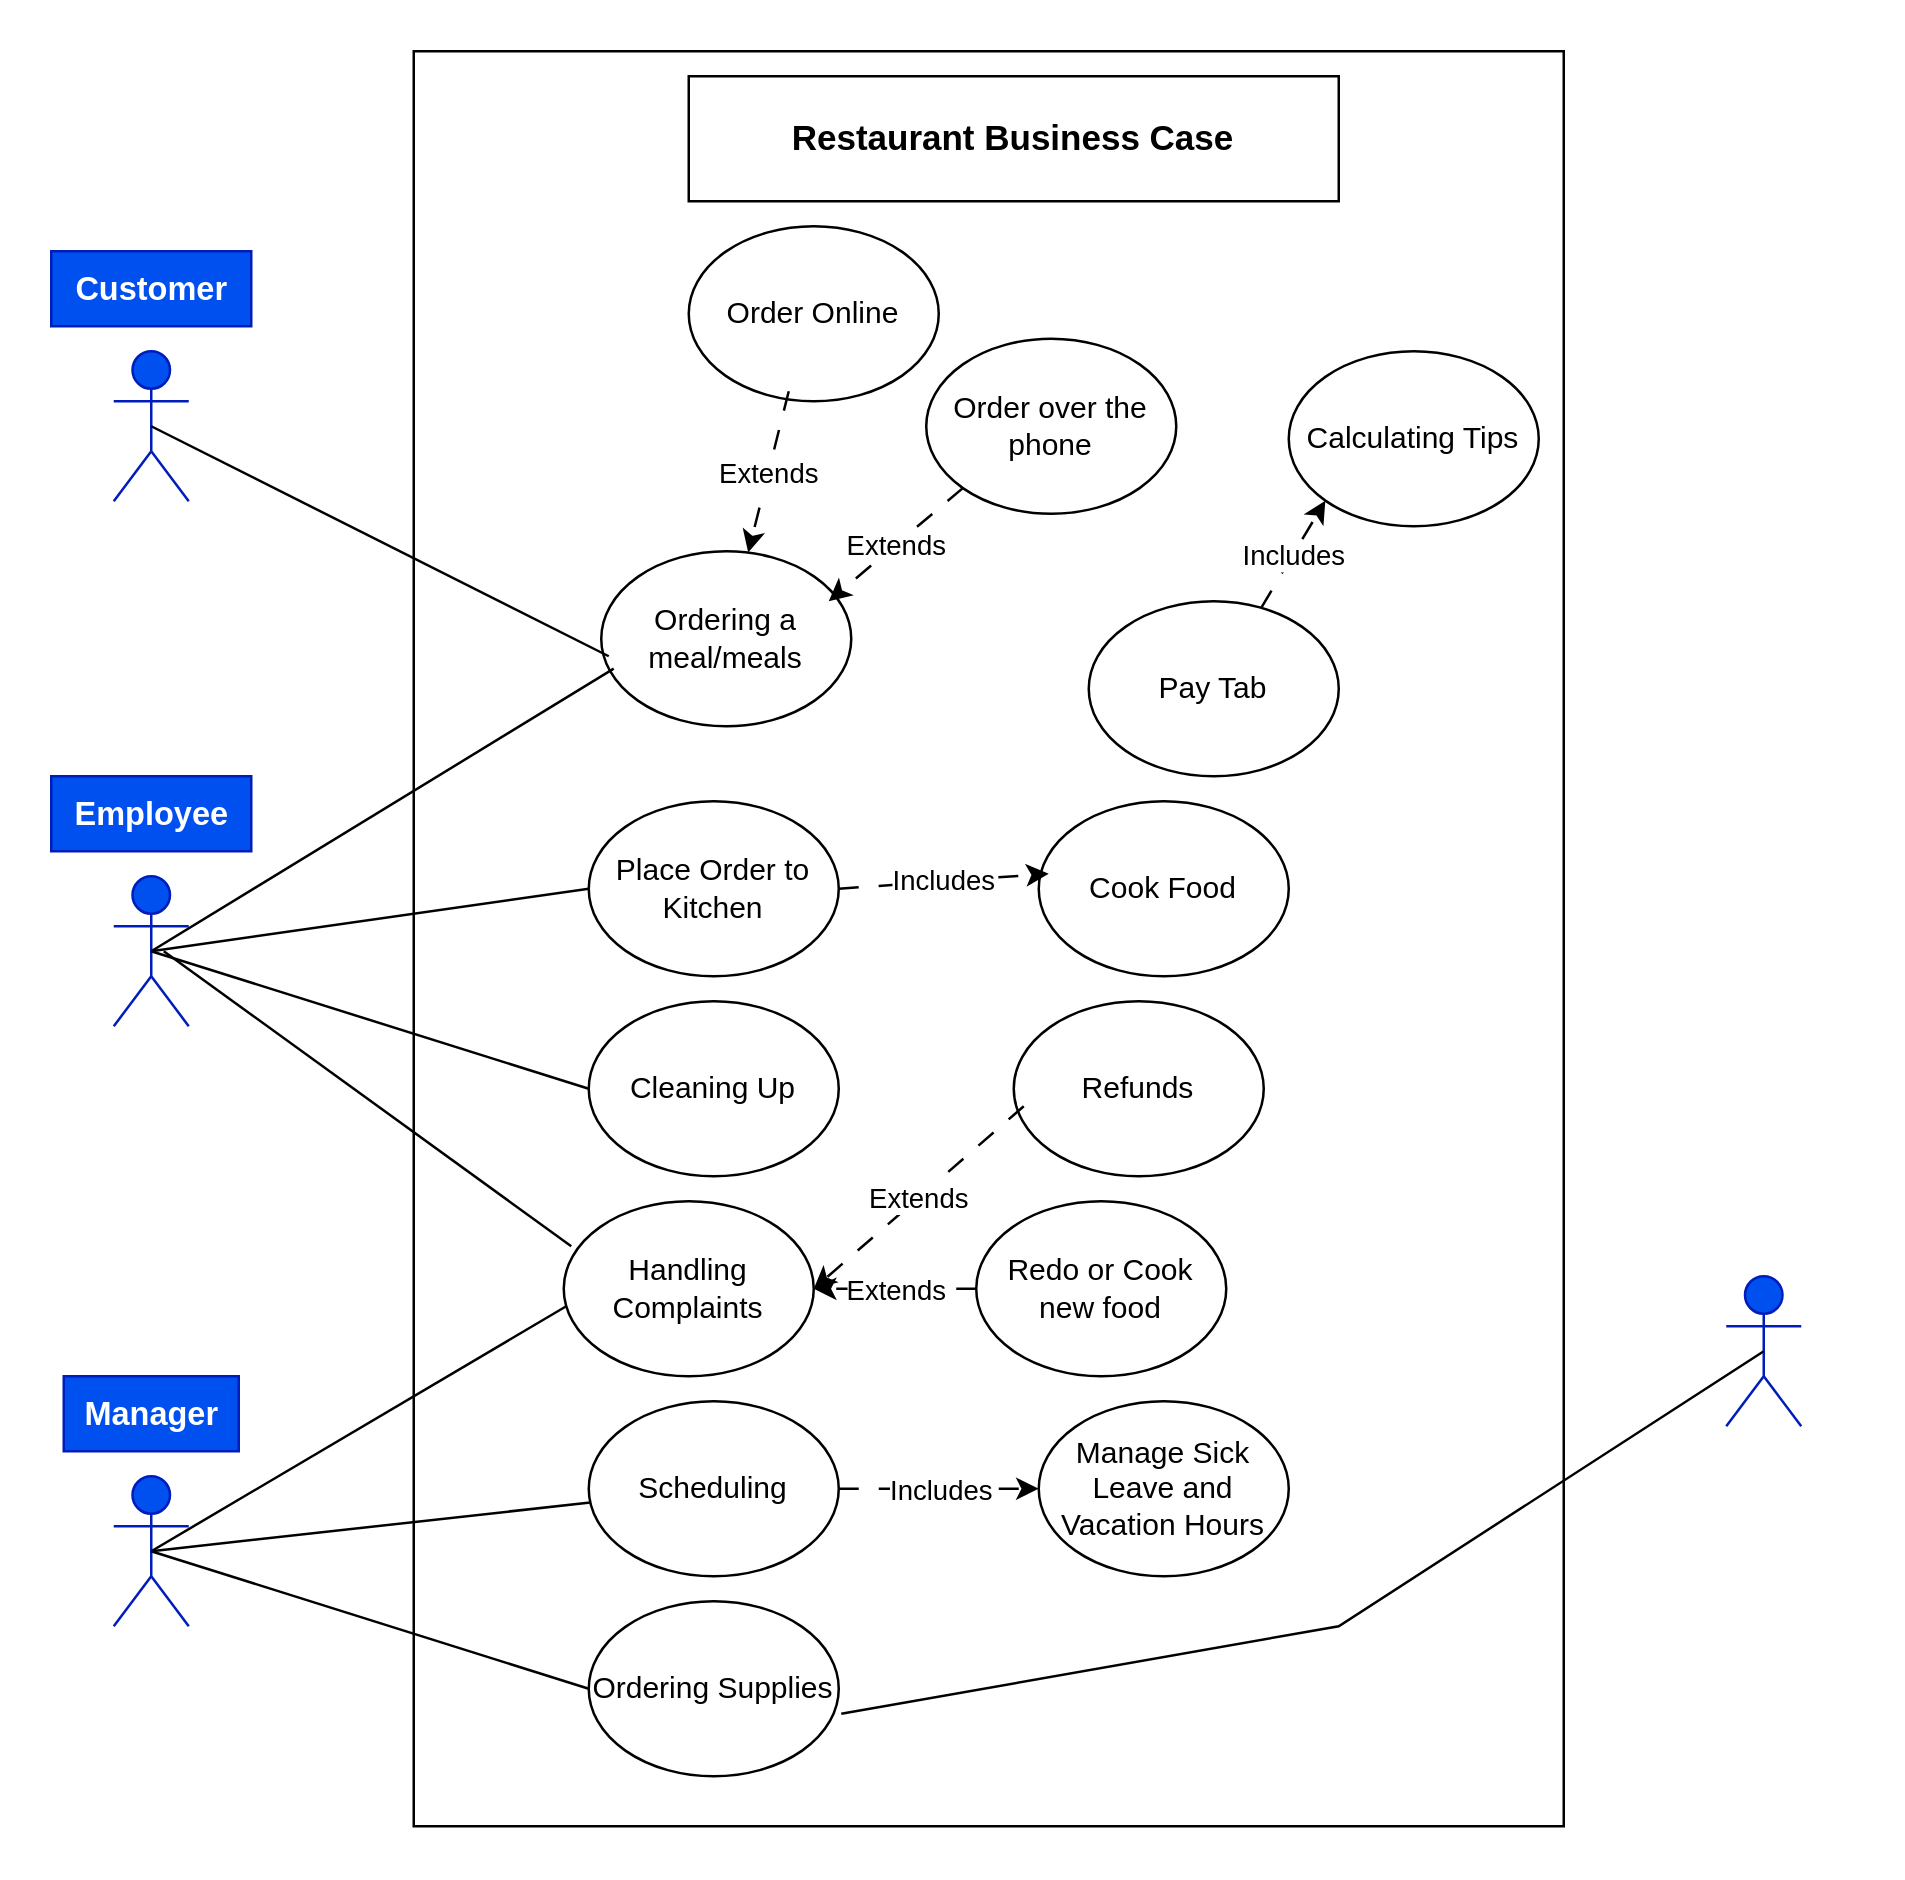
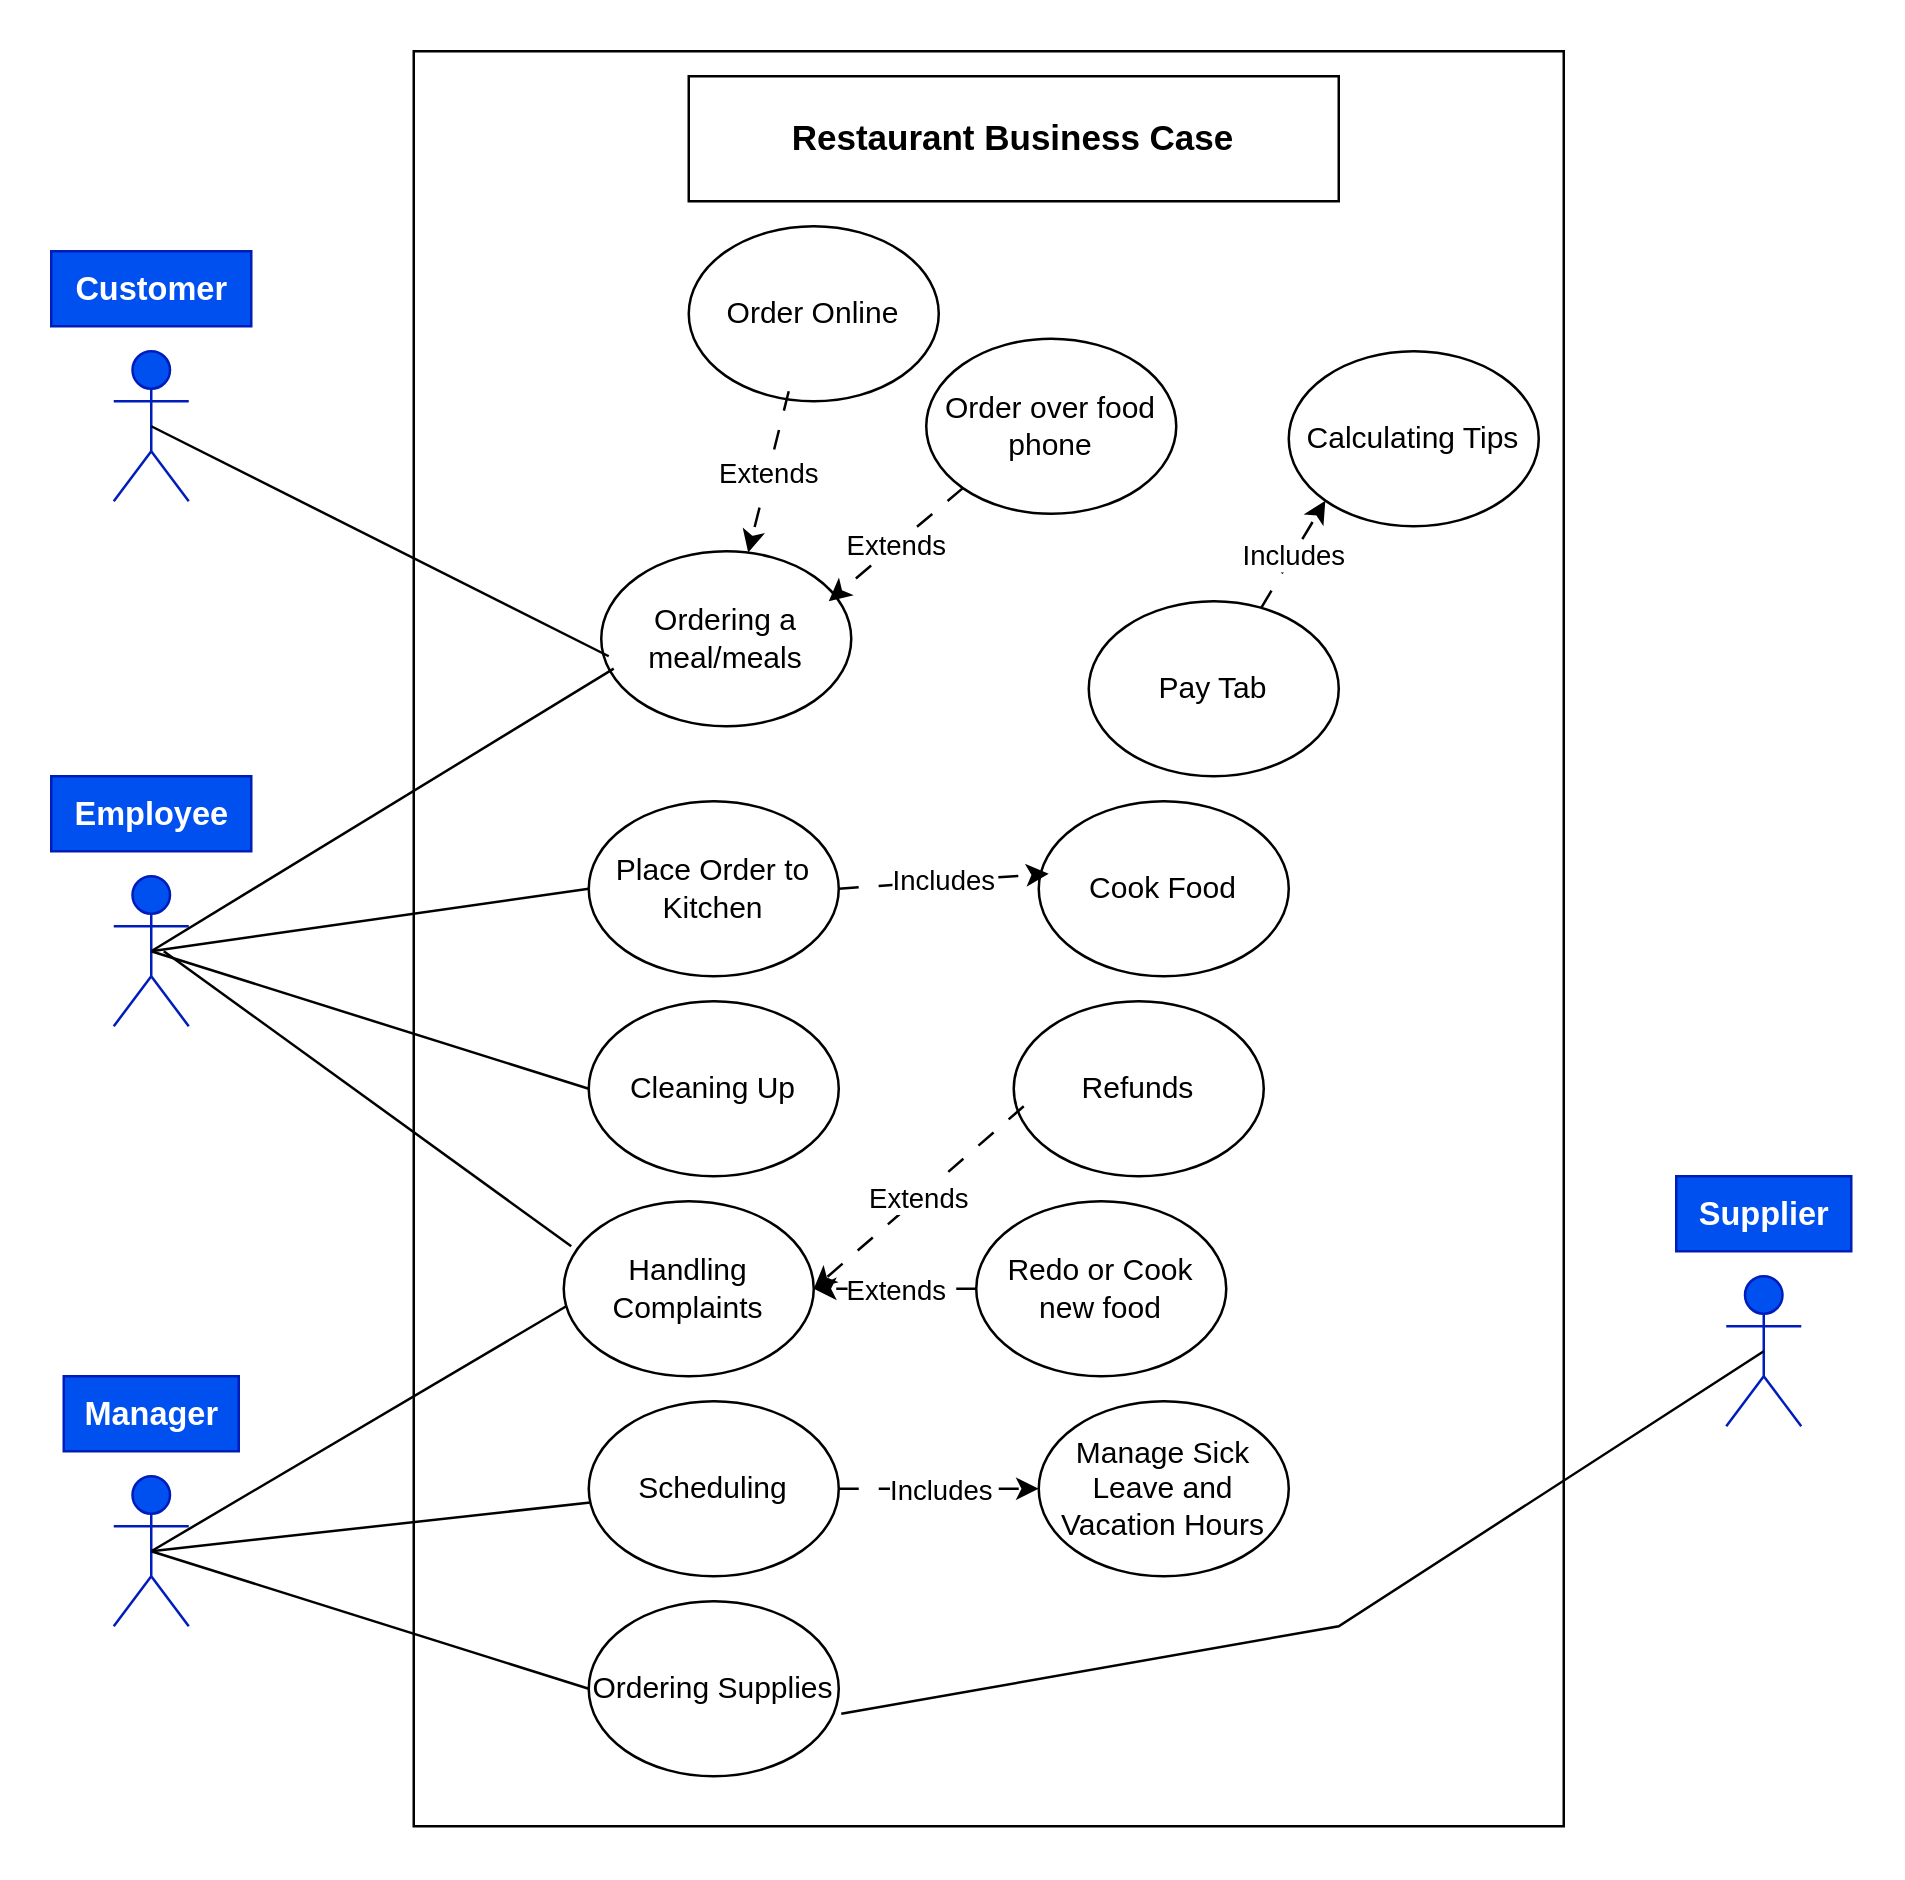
(1051, 426) -> (1051, 426)
none -> (1764, 1214)
